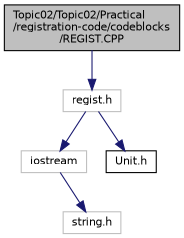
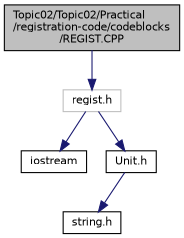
(54, 162) -> (54, 162)
(70, 188) -> (115, 188)
(92, 223) -> (92, 223)
